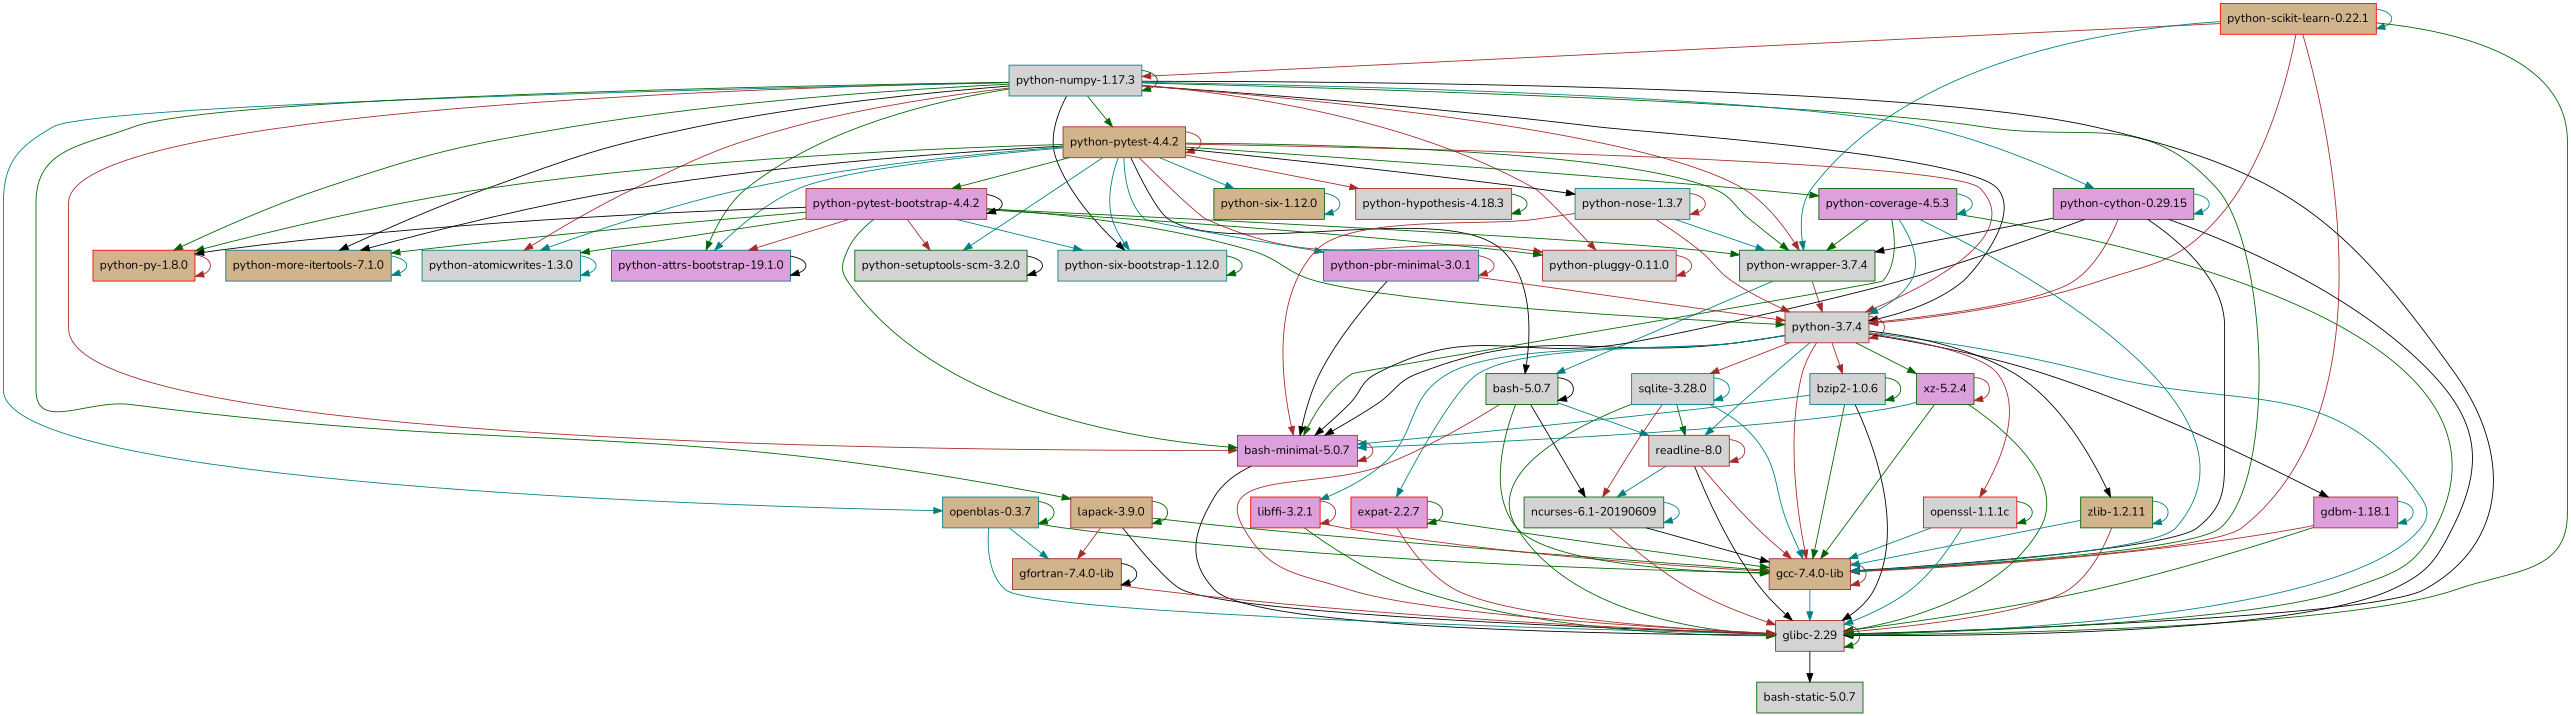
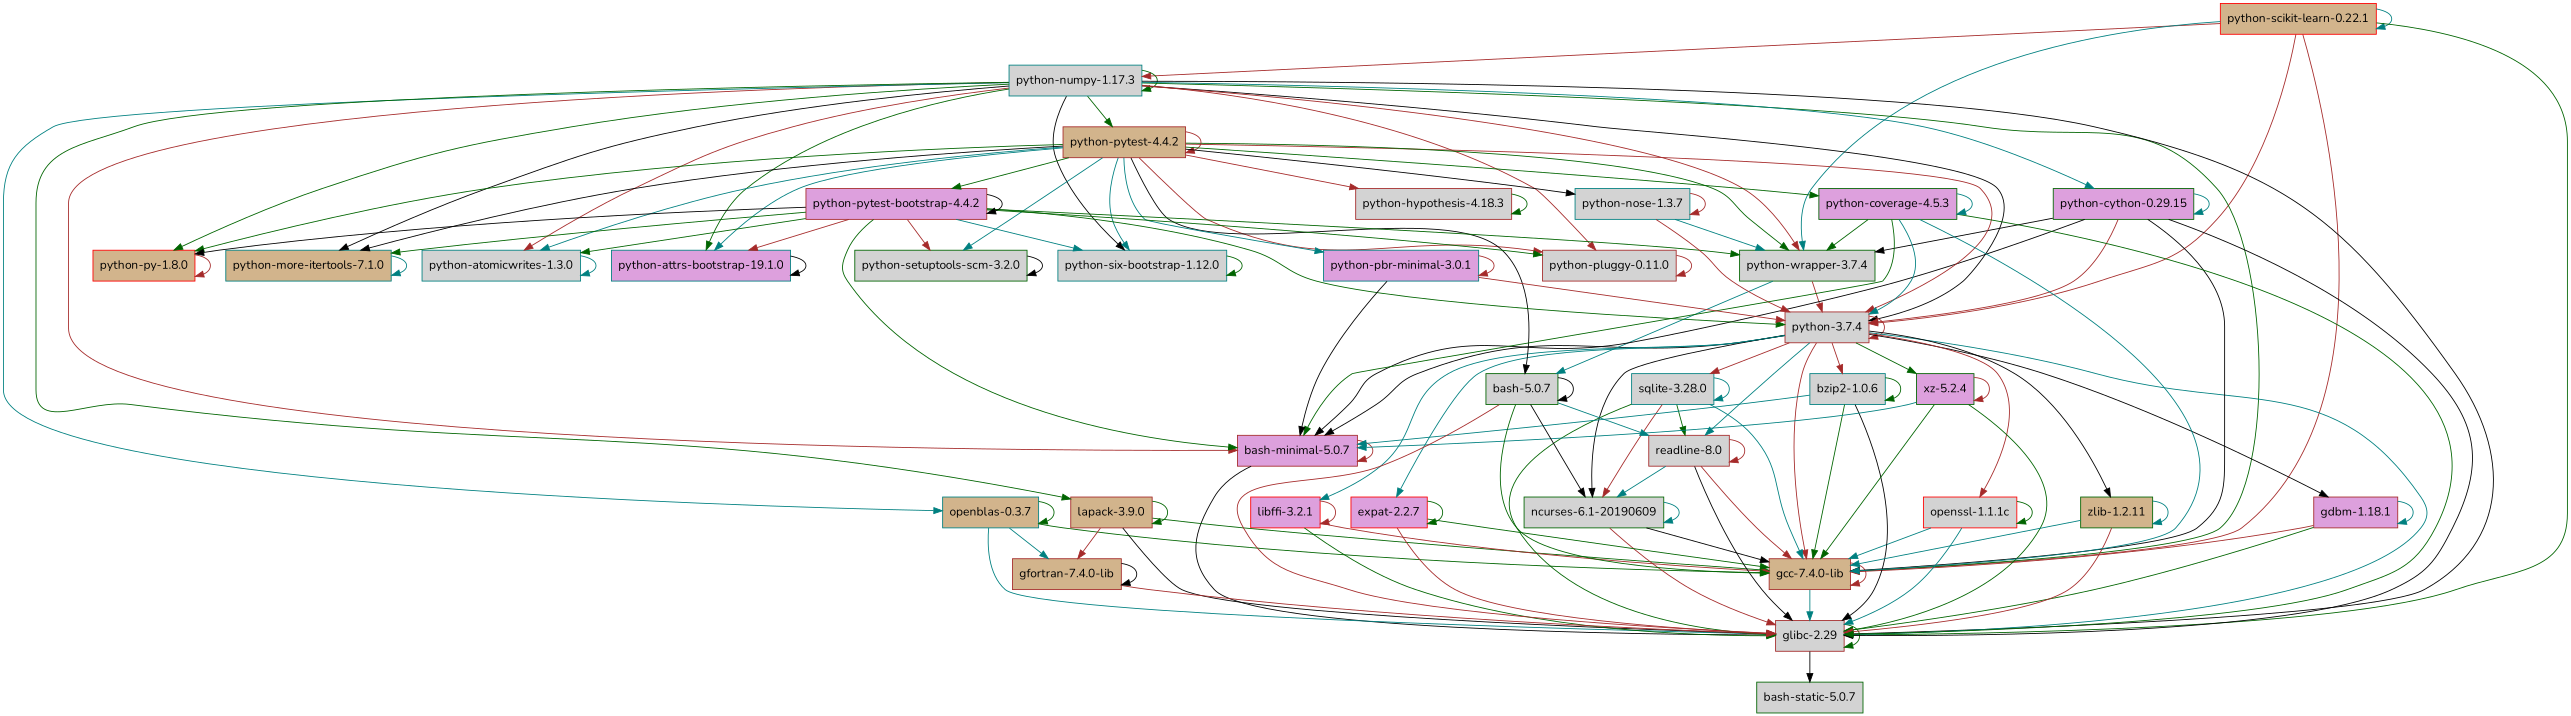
(1269, 204) -> none
(1331, 241) -> none
none -> (1644, 365)
